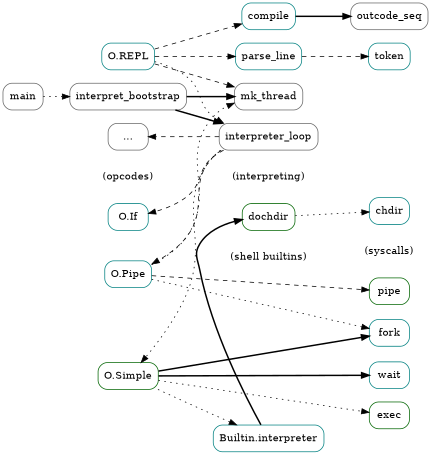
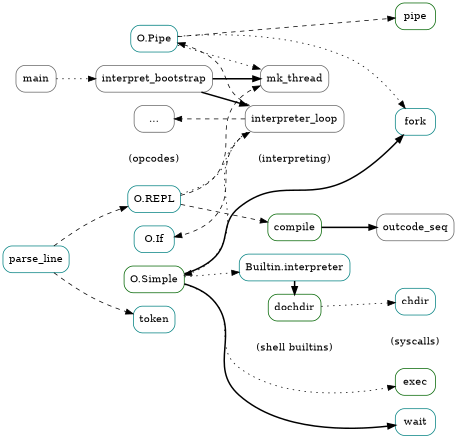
(269, 16) -> (295, 227)
(191, 56) -> (86, 225)
